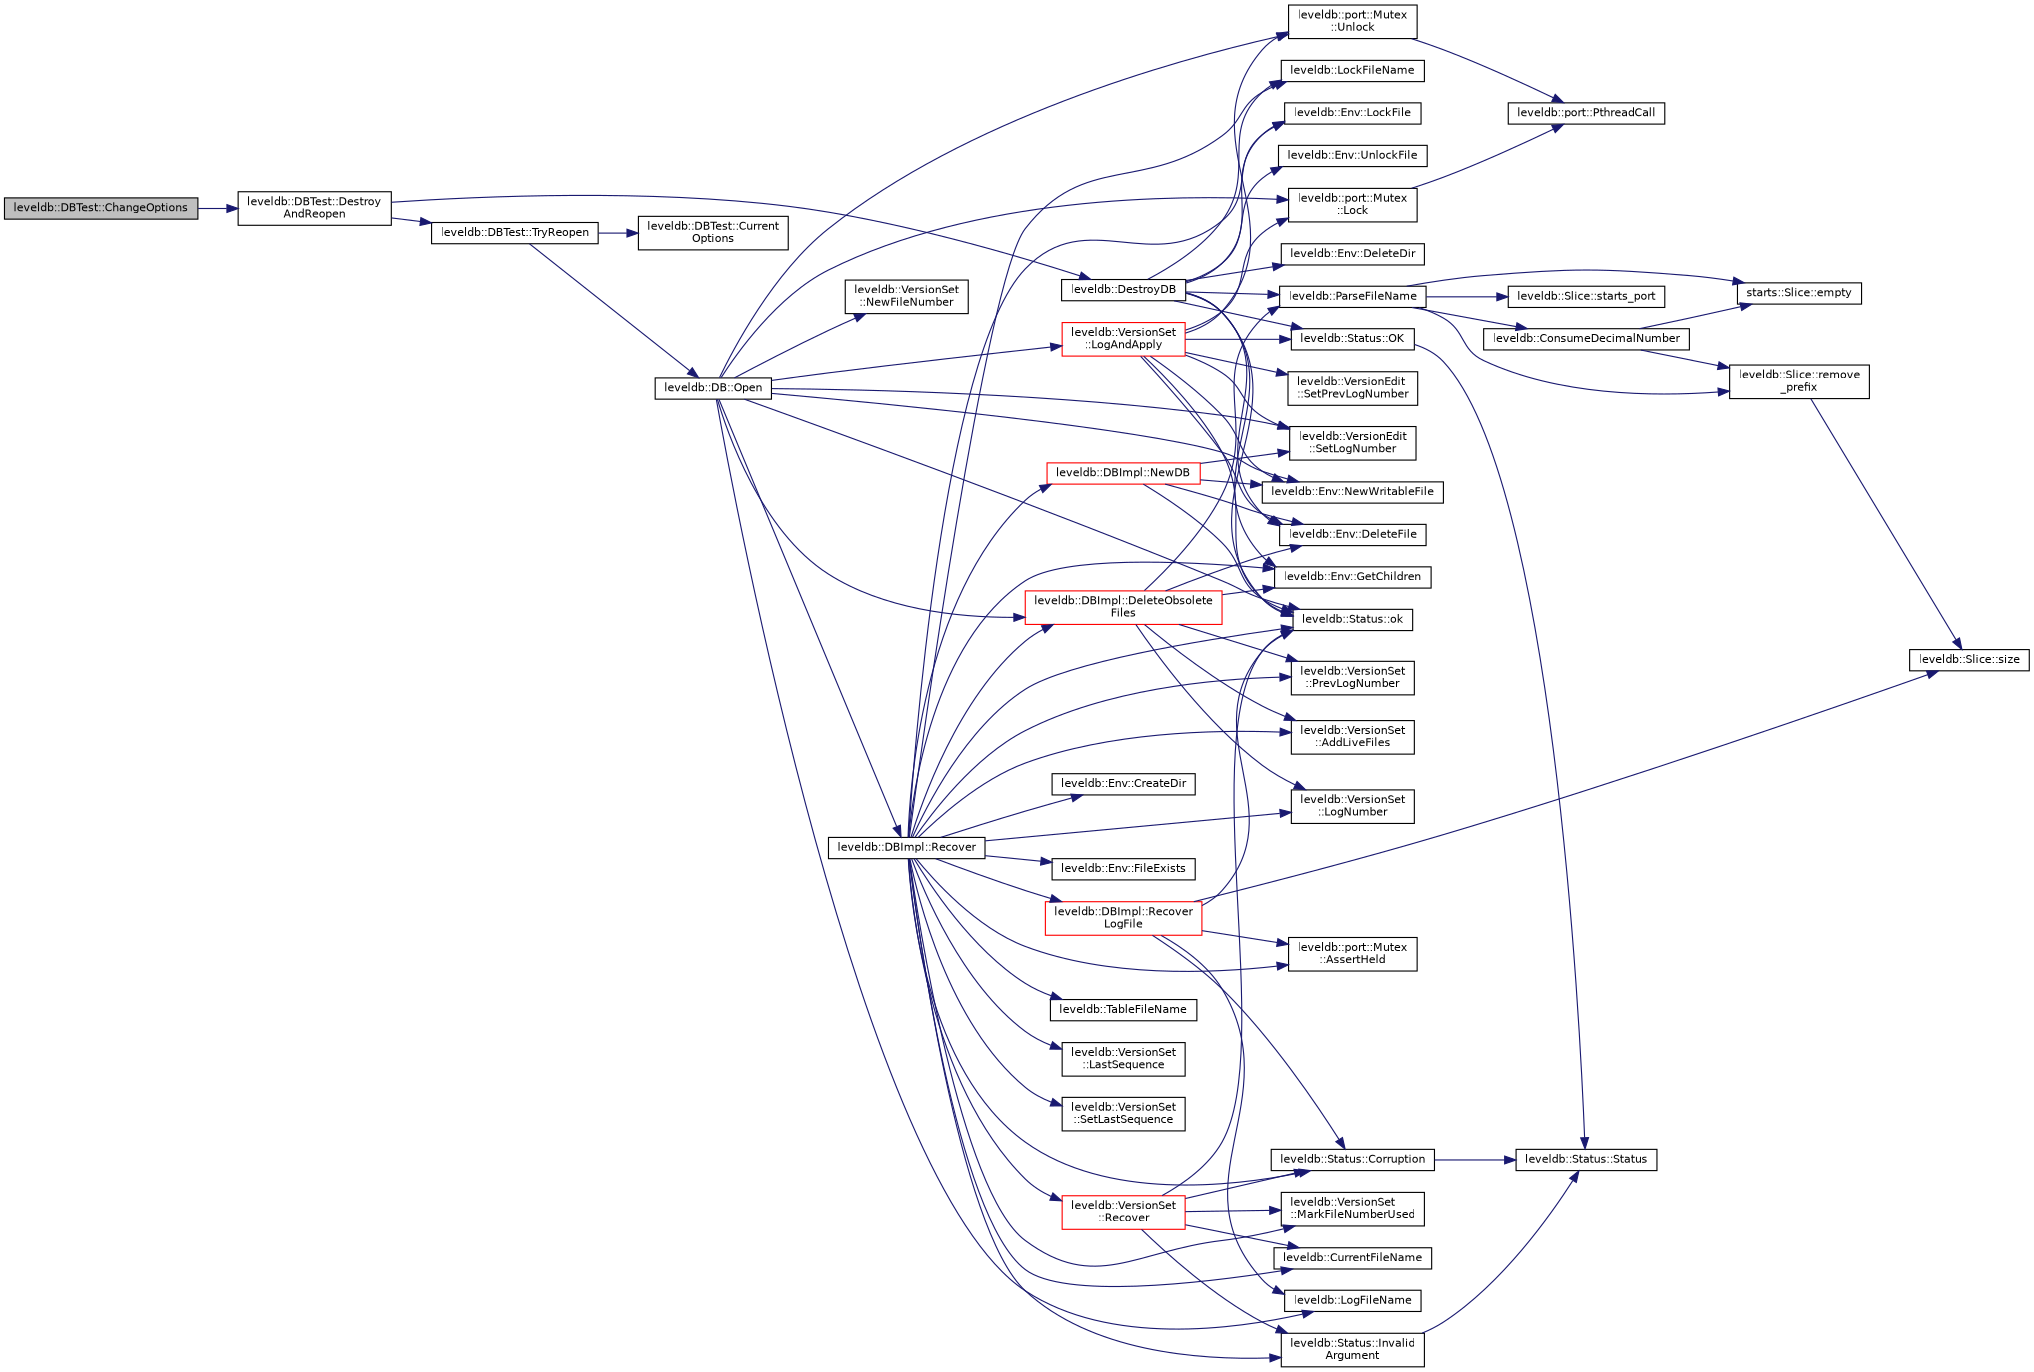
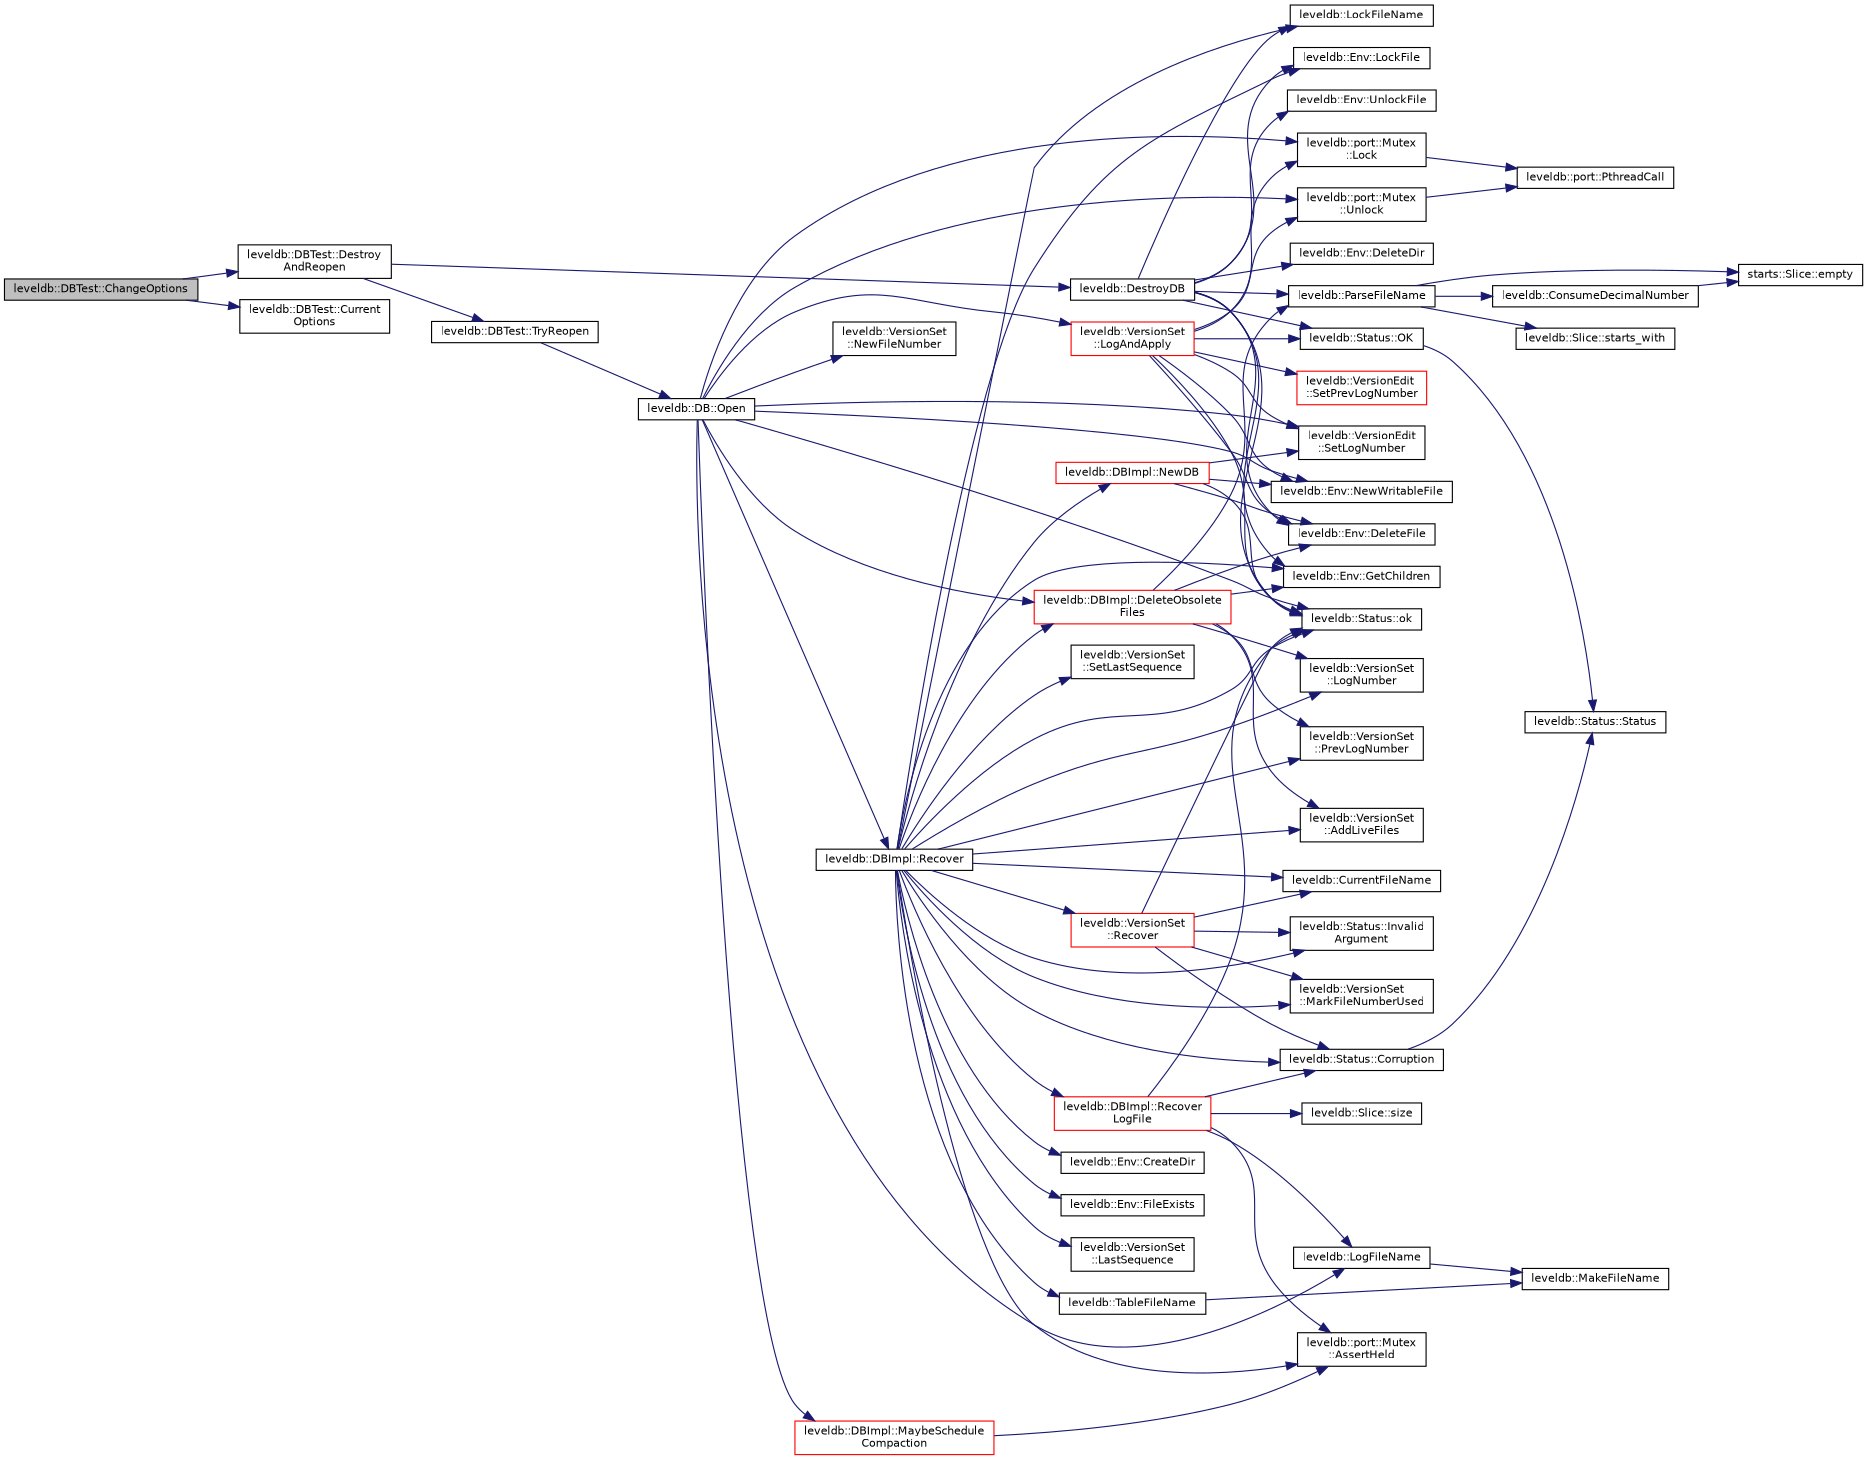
(613, 233) -> (207, 303)
(1587, 297) -> (1595, 339)
(1800, 382) -> none
(1353, 389) -> (1362, 388)
(1507, 1267) -> none
none -> (1595, 1279)
none -> (894, 1438)
